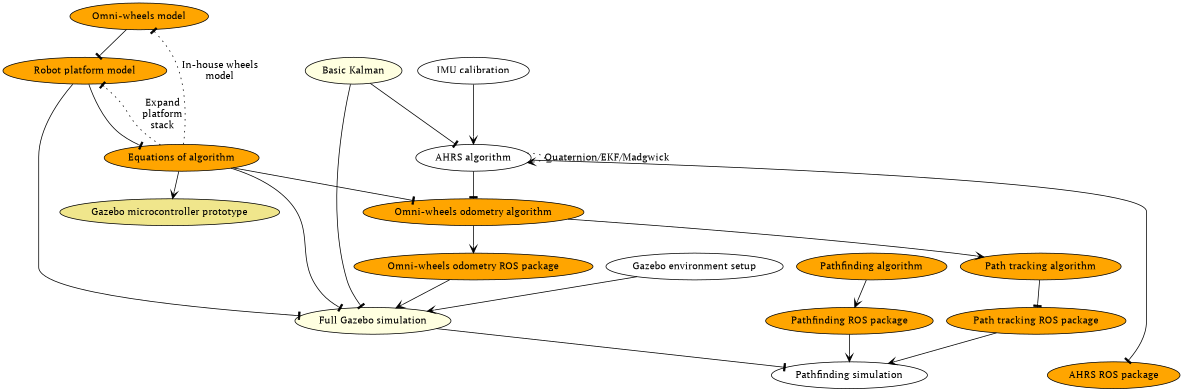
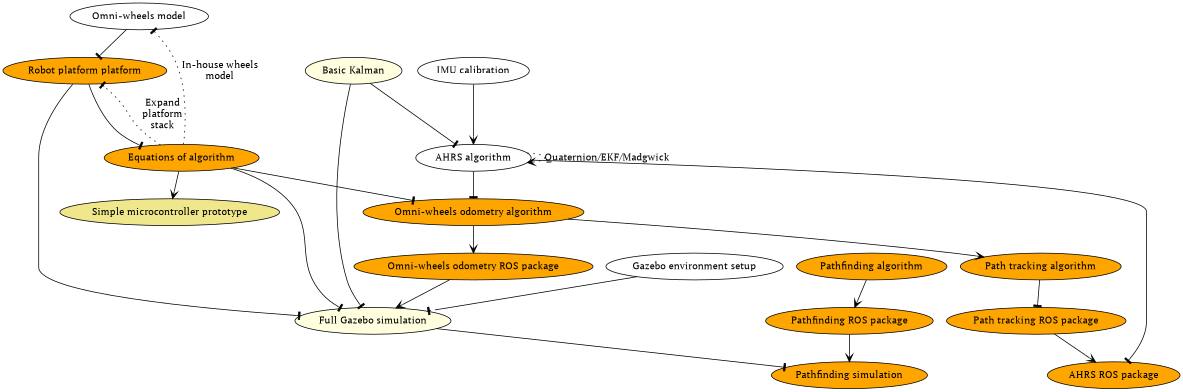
(139, 16) -> (139, 16)
(85, 71) -> (85, 71)
(170, 212) -> (170, 212)
(536, 293) -> (536, 293)
(946, 347) -> (1072, 346)
(849, 375) -> (849, 375)
